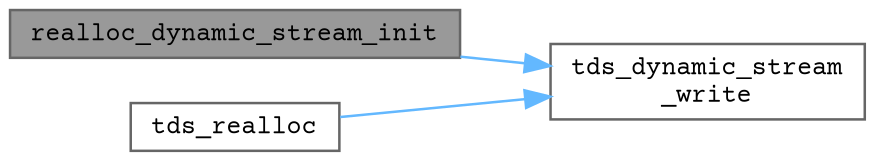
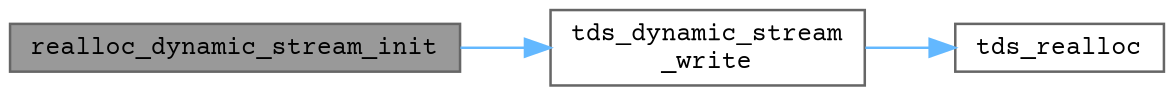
(433, 108) -> (897, 48)
